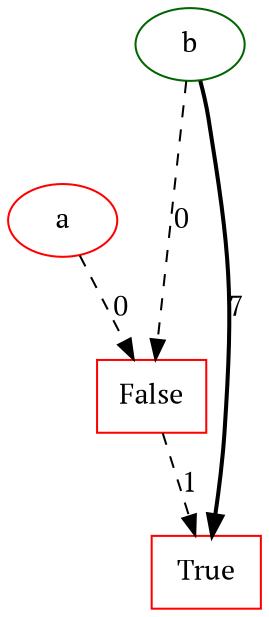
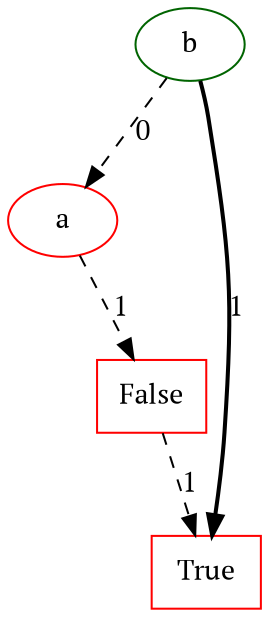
(172, 210) -> (132, 124)
(121, 308) -> (121, 308)
(237, 308) -> (237, 308)
